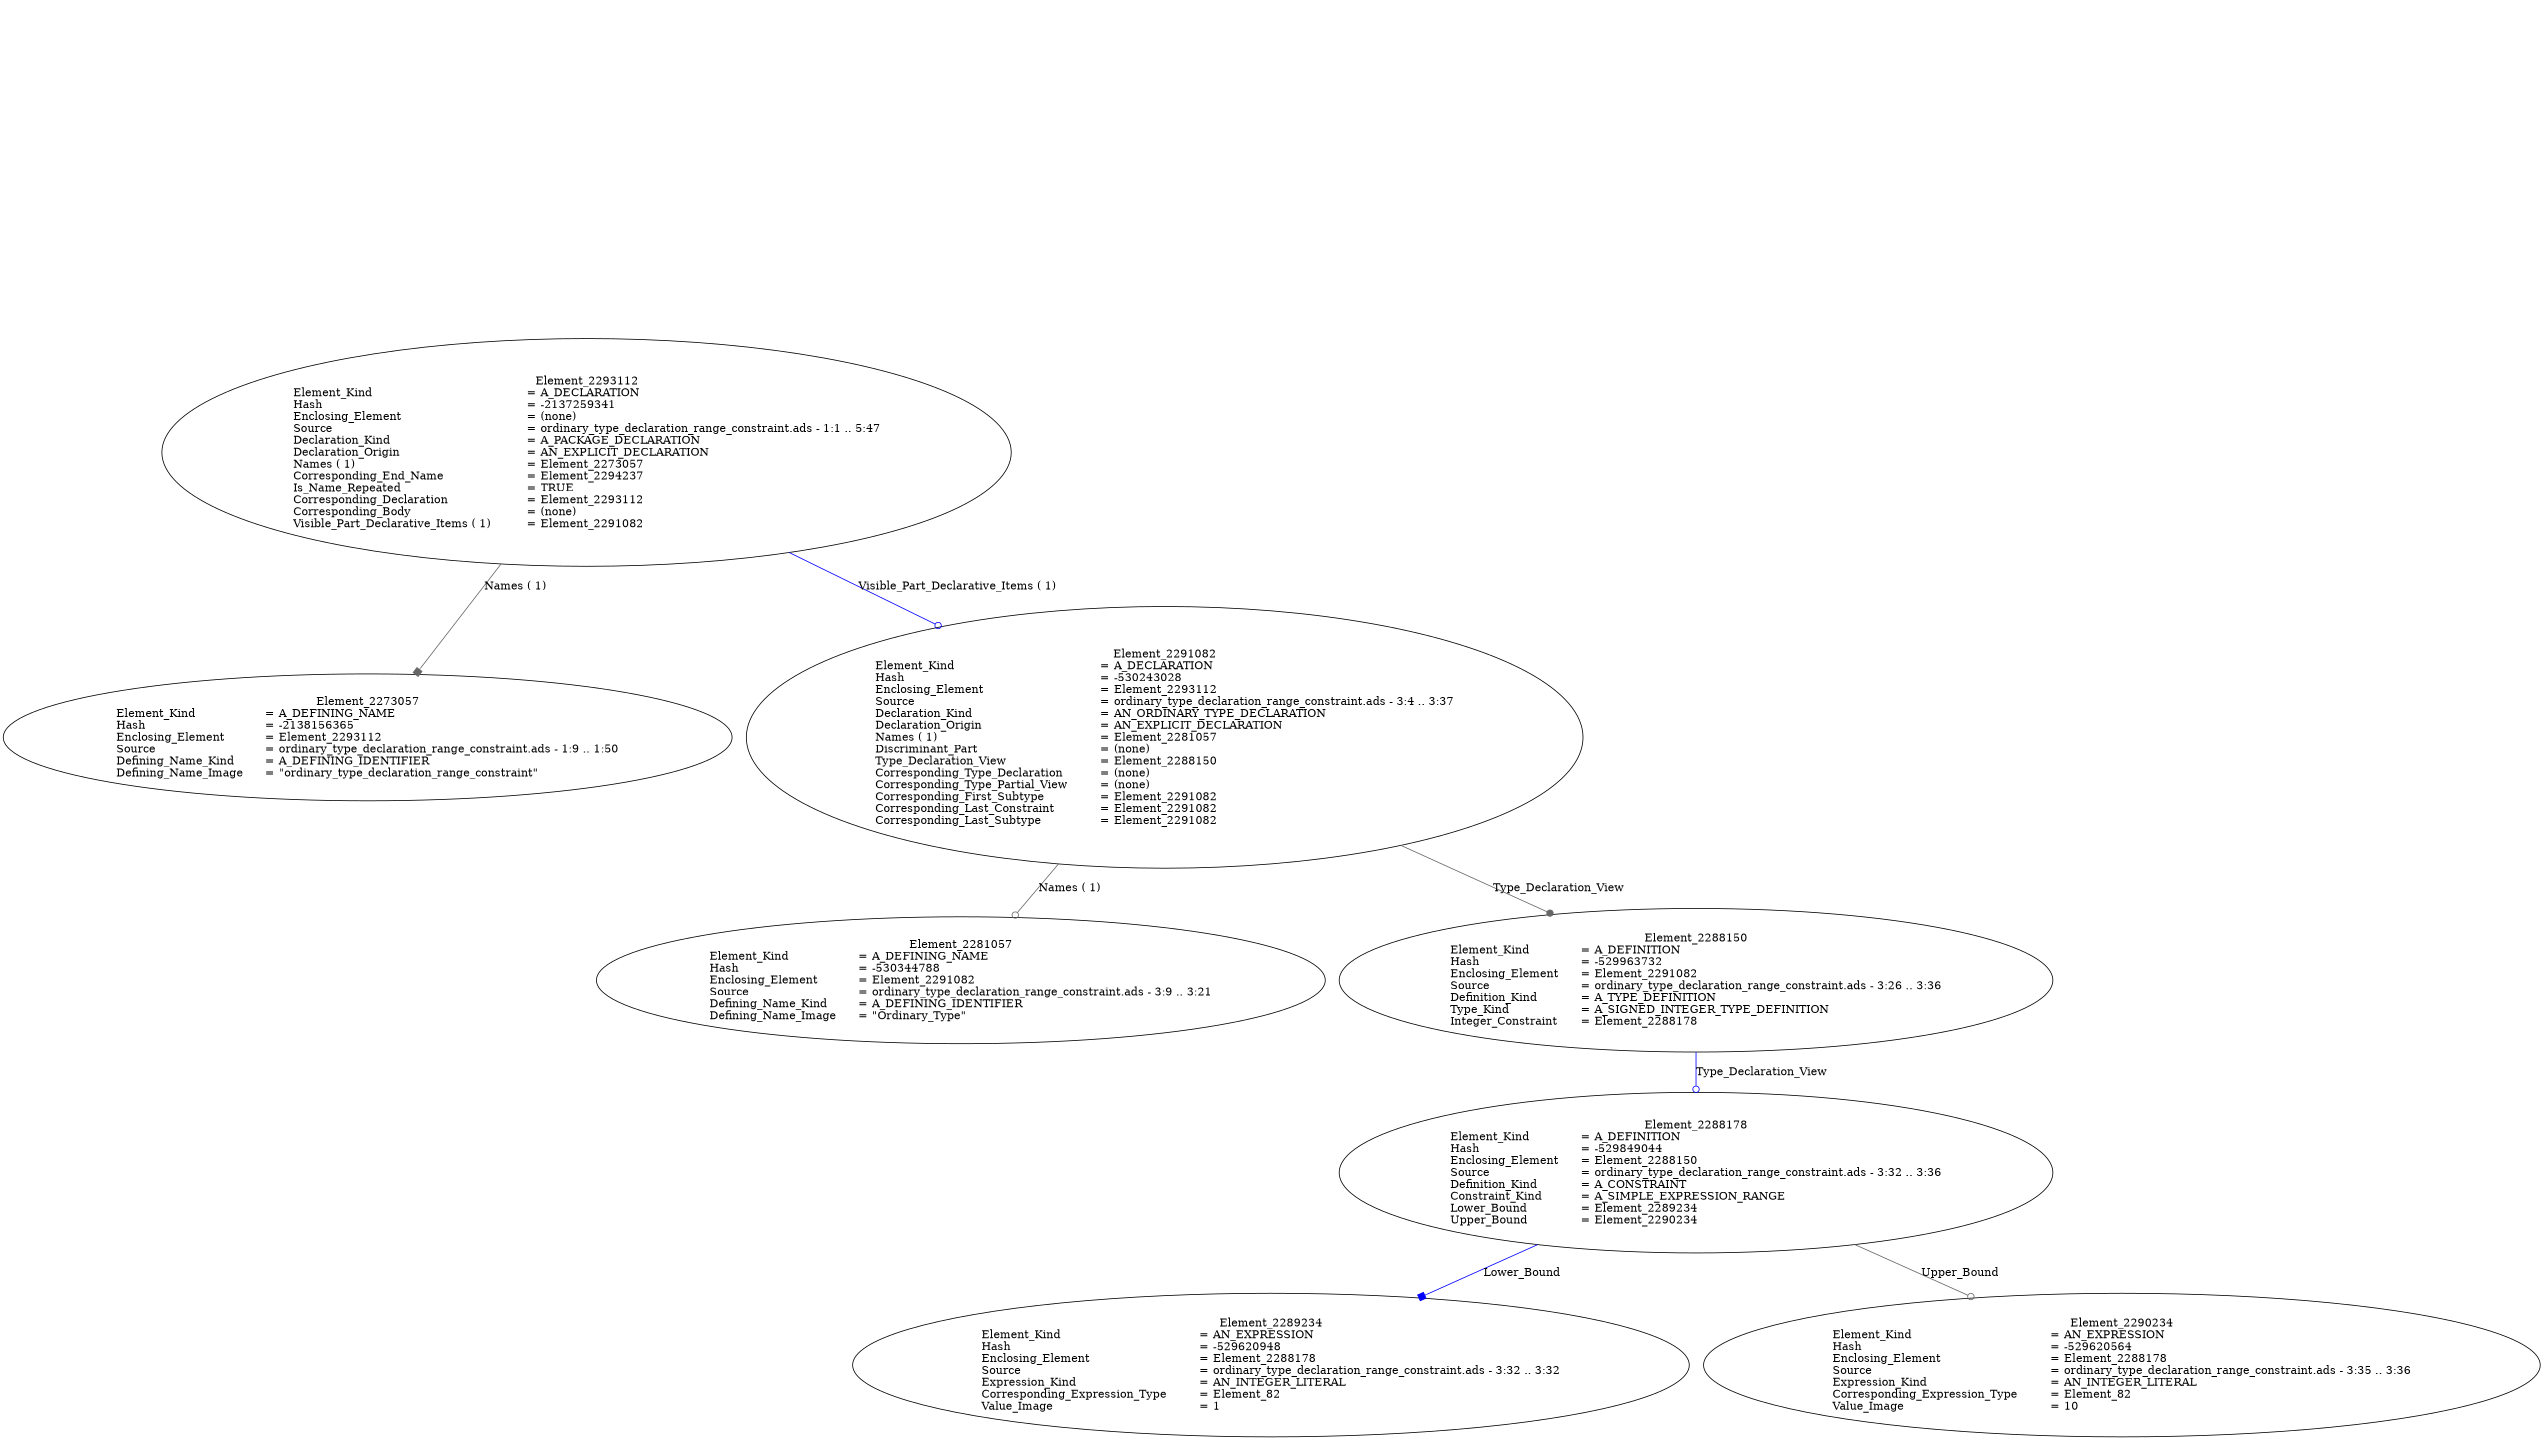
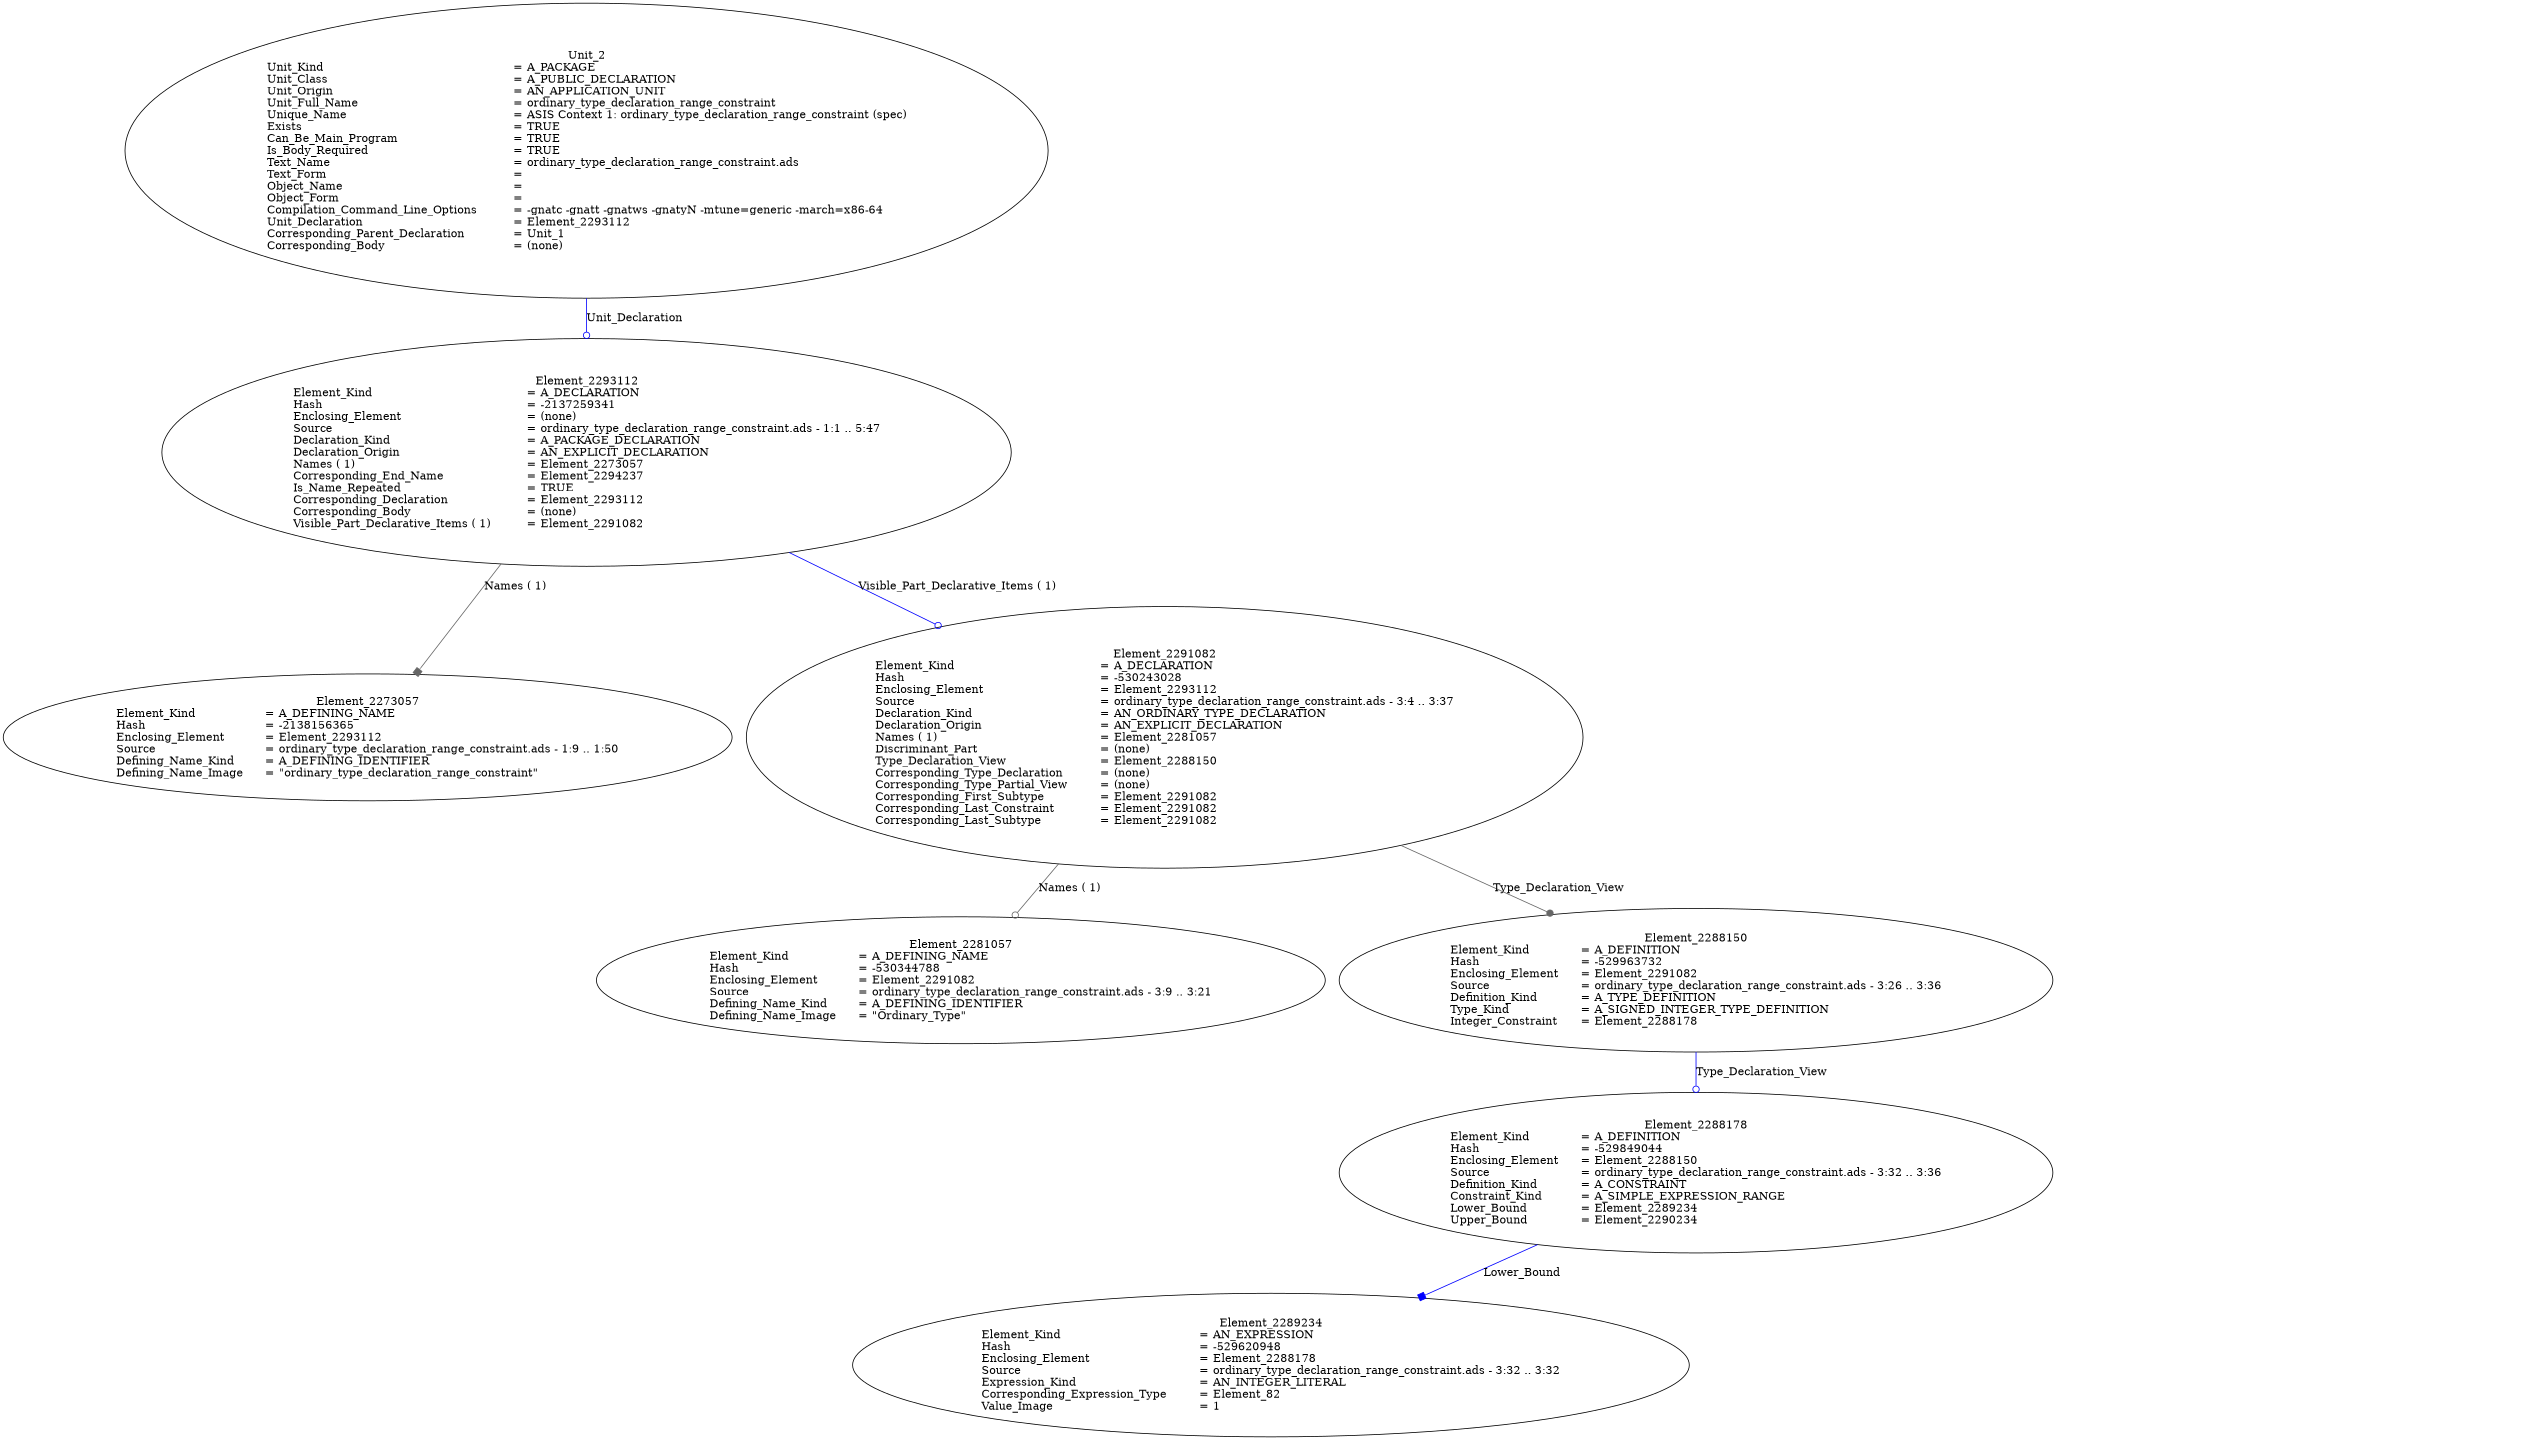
none -> (587, 151)
(2122, 1365) -> none
